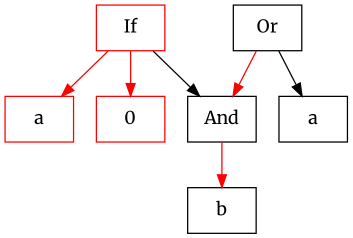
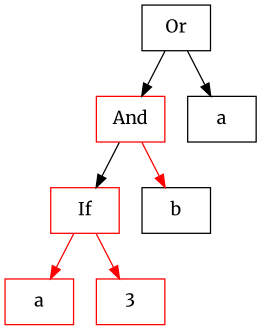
(248, 68) -> (156, 68)
(172, 69) -> (111, 159)
(131, 119) -> (131, 302)
(222, 119) -> (131, 119)
